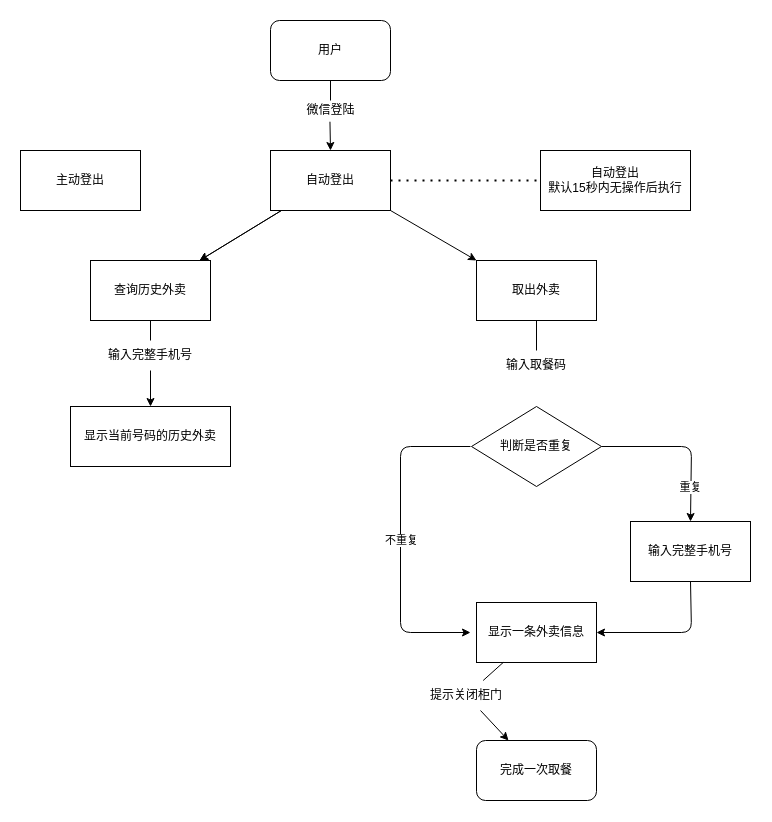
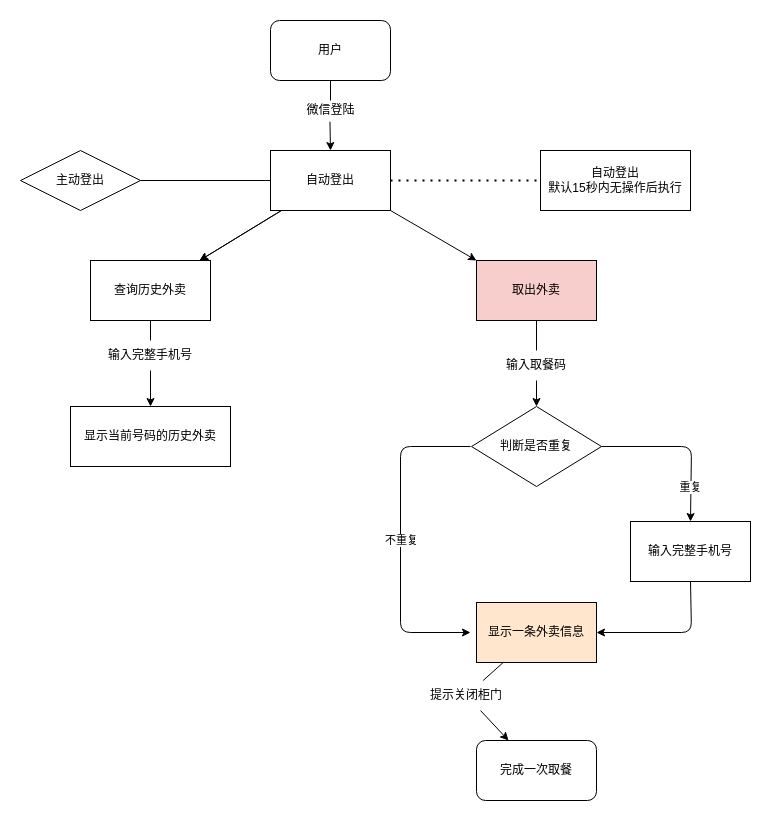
(81, 181) -> (81, 181)
none -> (206, 181)
(537, 291) -> (537, 291)
none -> (537, 390)
(537, 633) -> (537, 633)
